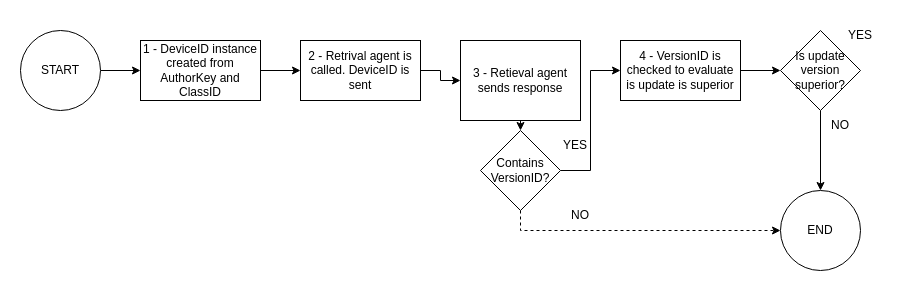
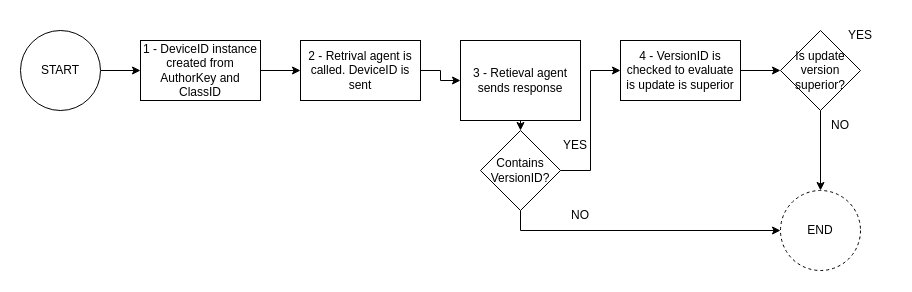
(637, 231) -> (637, 231)
(821, 231) -> (821, 231)
